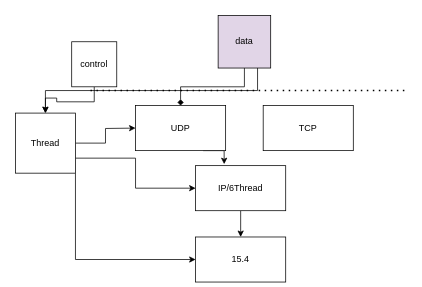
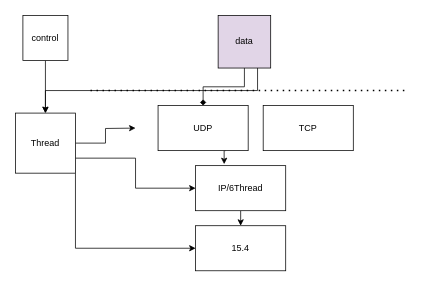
(94, 64) -> (45, 38)
(180, 128) -> (203, 128)
(240, 259) -> (240, 248)
